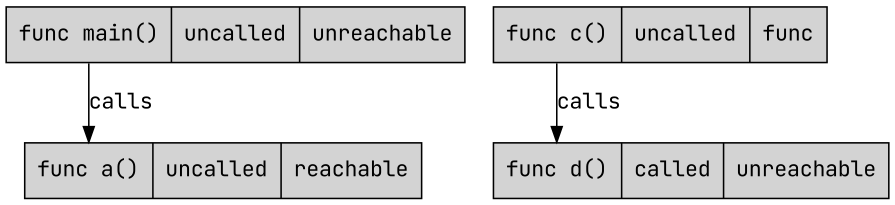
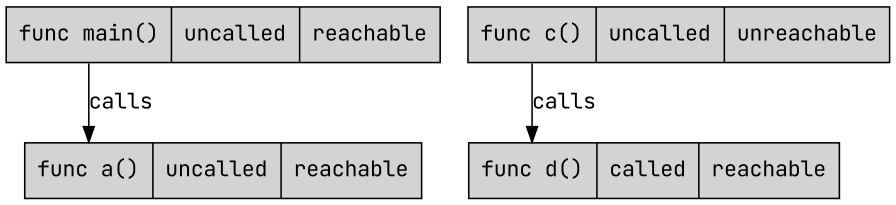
(382, 34) -> (370, 34)
(788, 34) -> (807, 34)
(806, 170) -> (769, 170)
